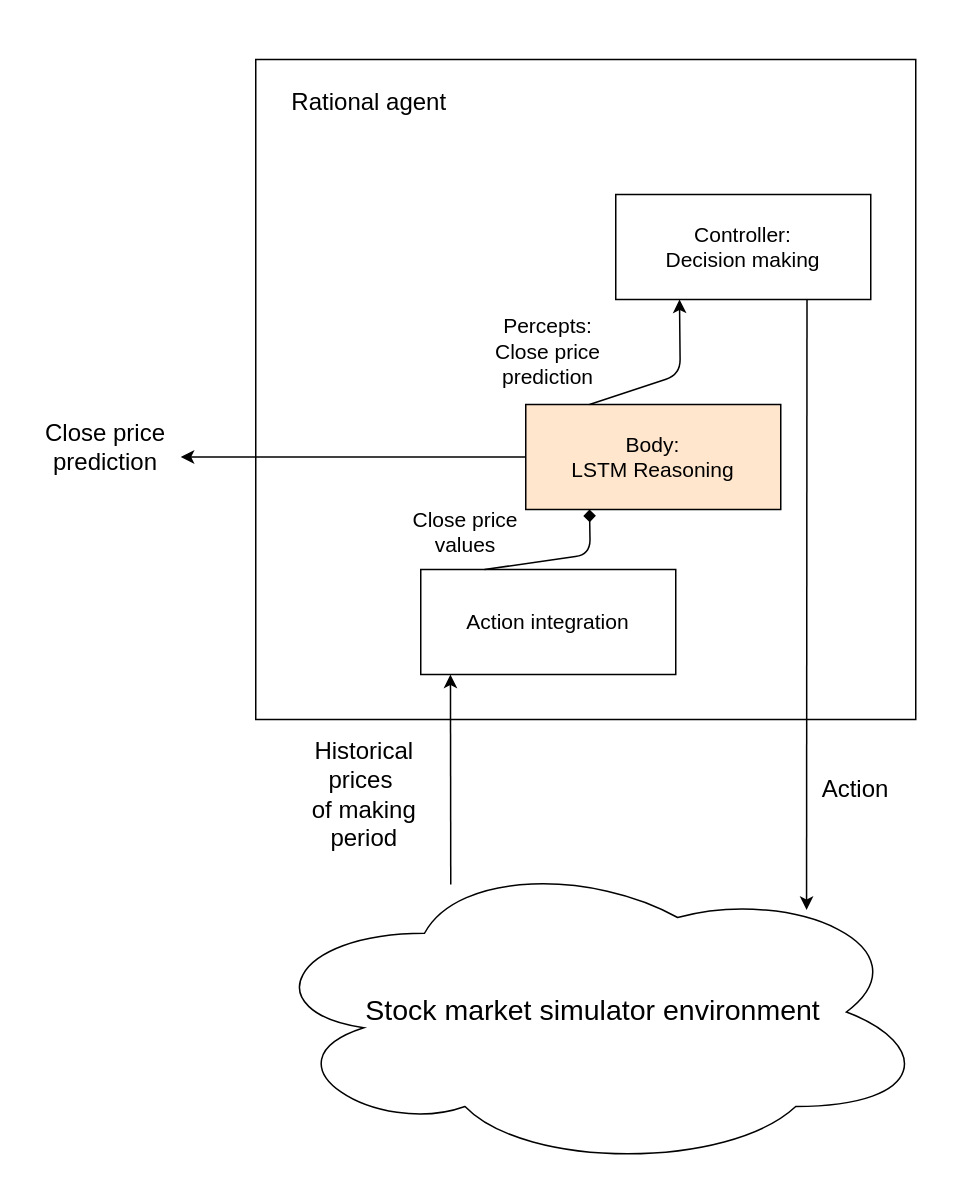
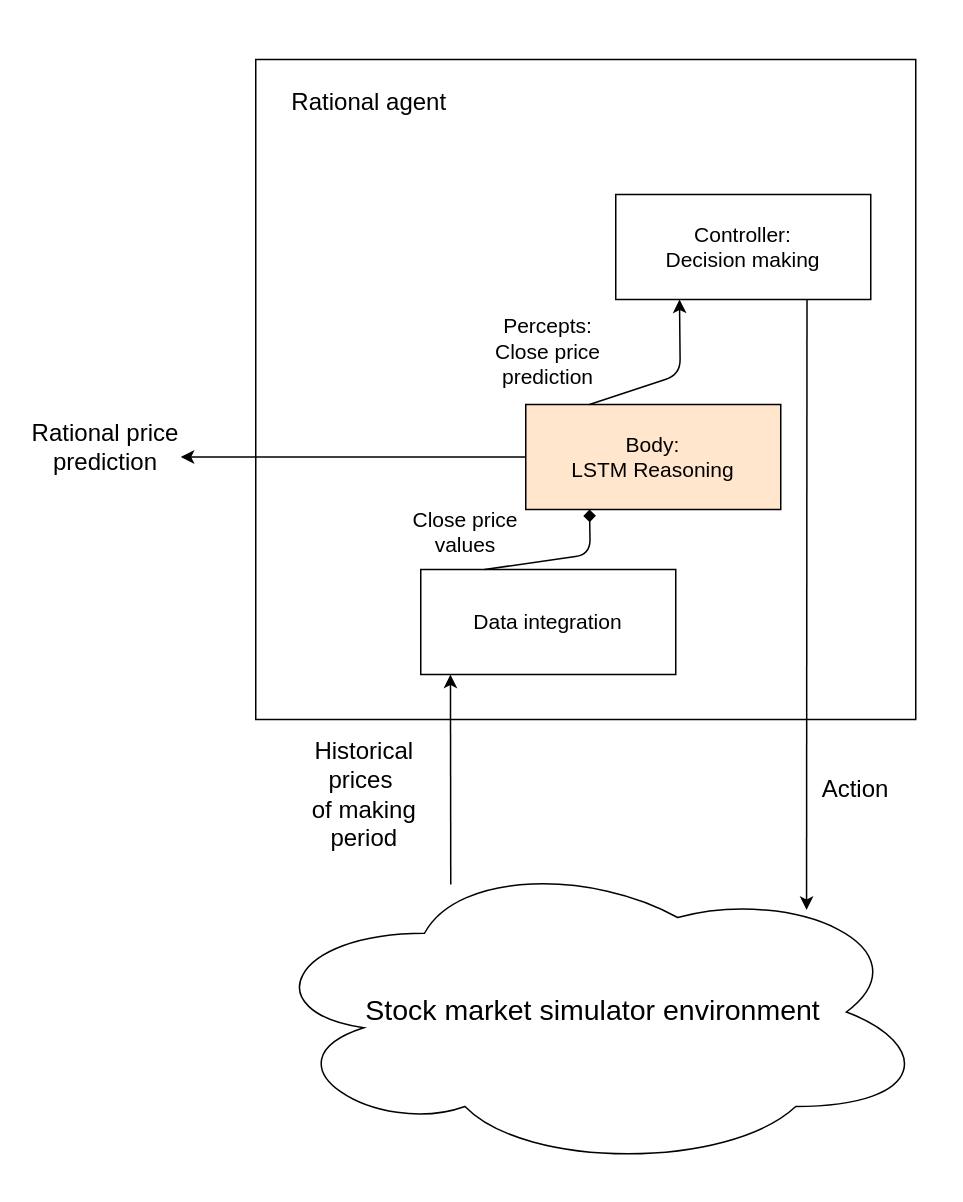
(106, 441) -> (106, 441)
(548, 622) -> (548, 622)
